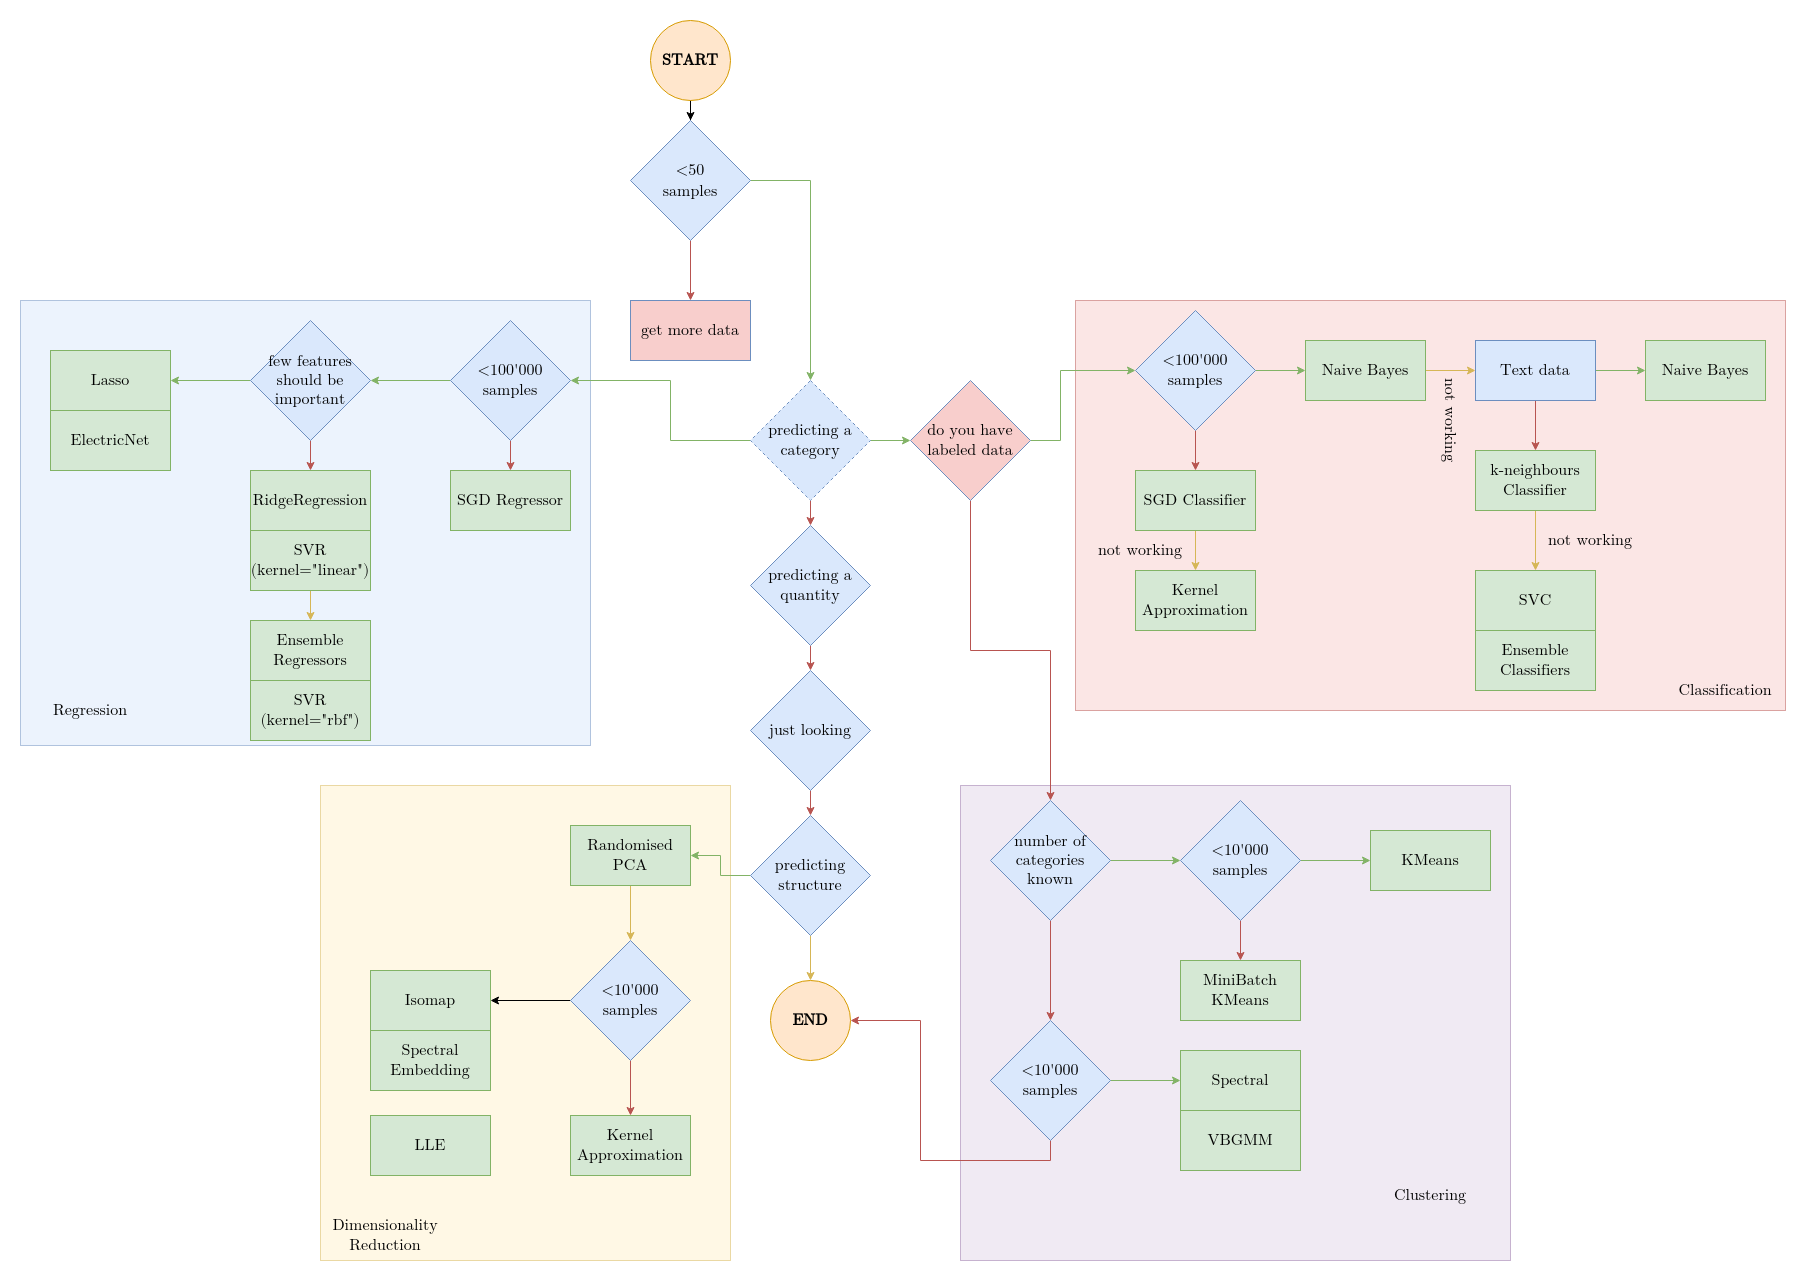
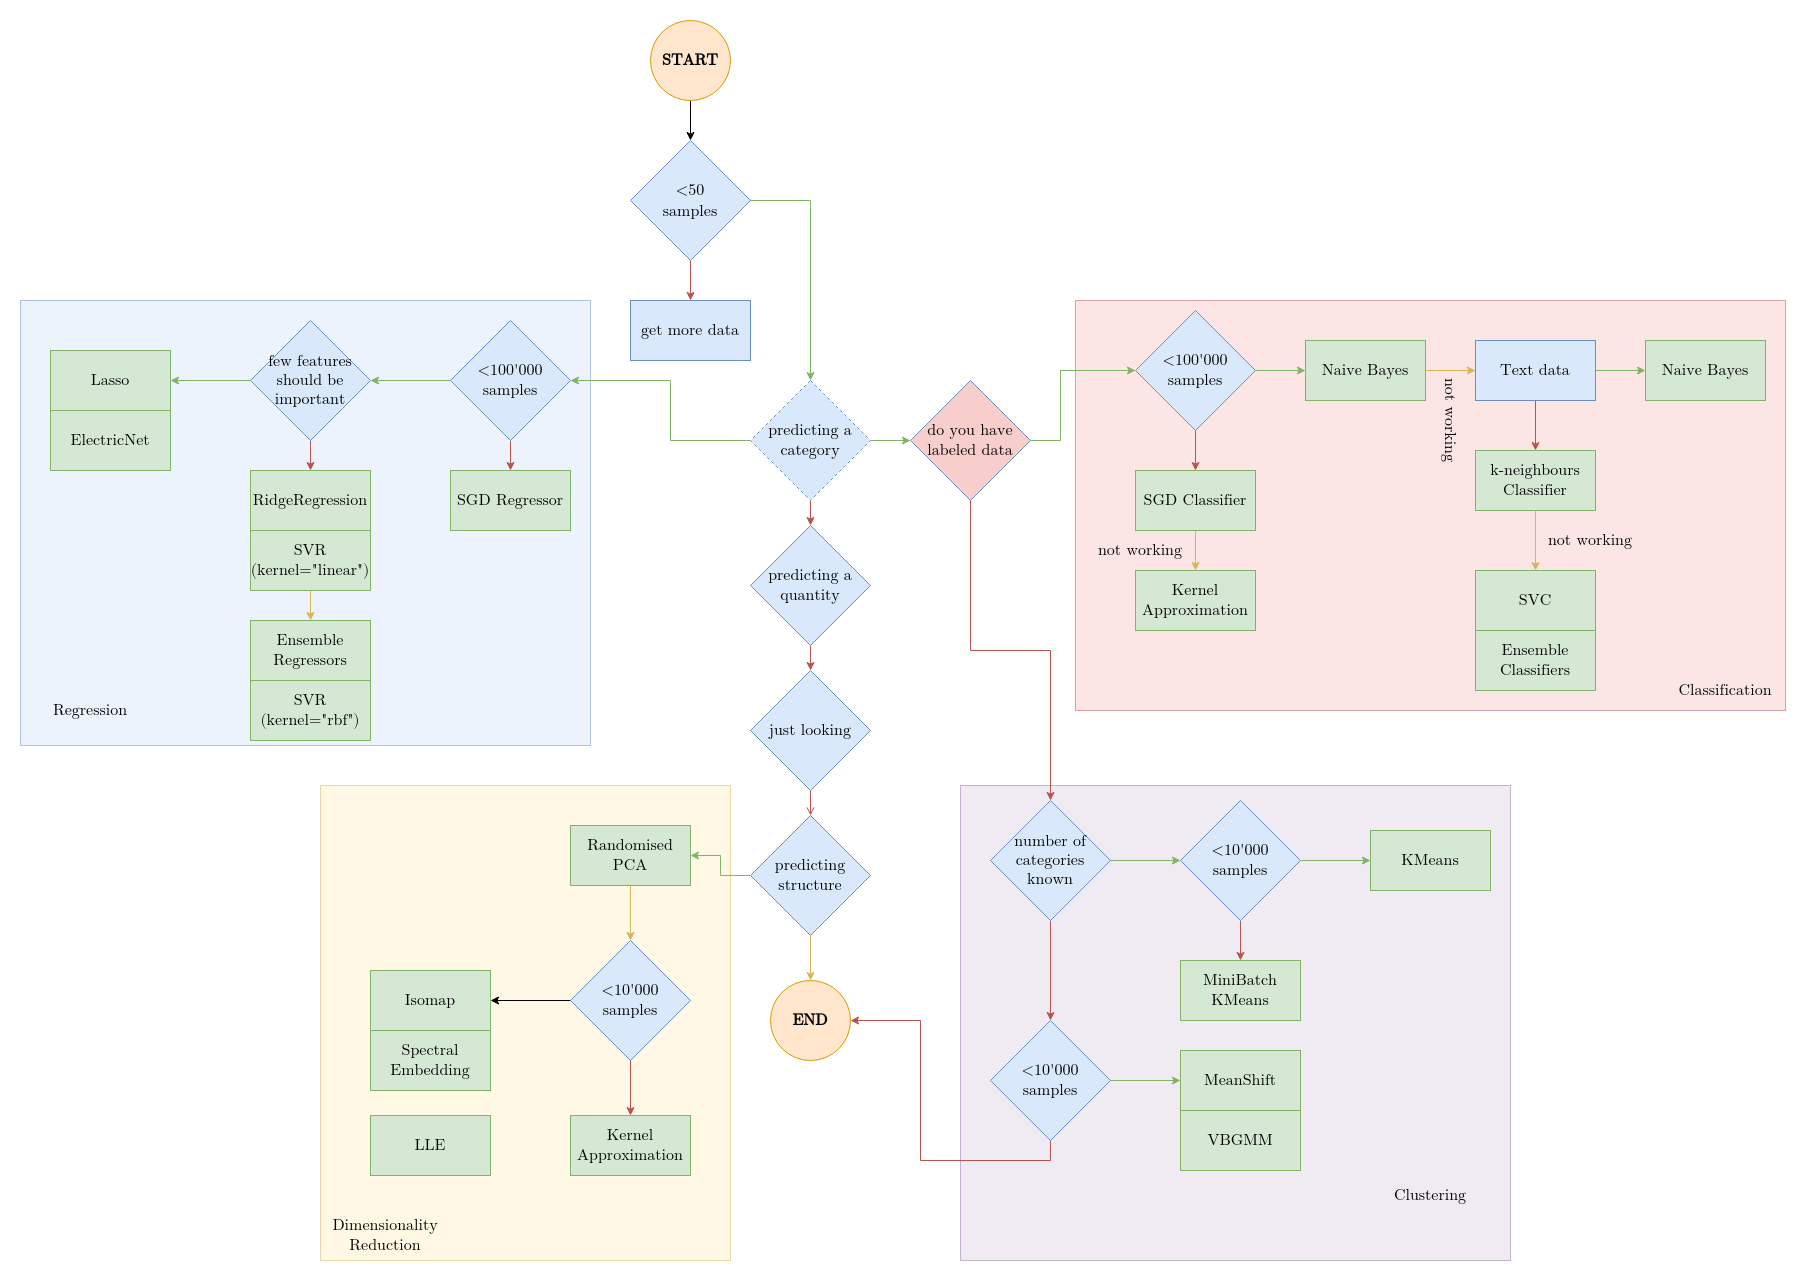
(691, 181) -> (691, 201)
(691, 331) -> (691, 331)
(811, 807) -> (811, 809)
(1241, 1081) -> (1241, 1081)
